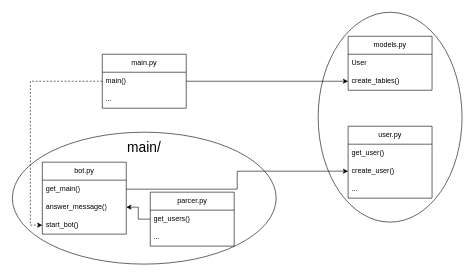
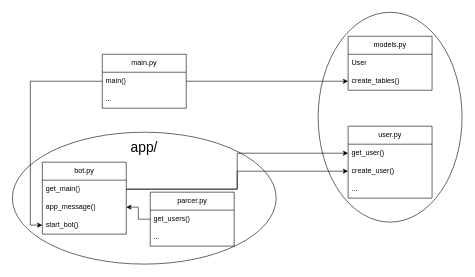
(30, 122) -> (30, 122)
(144, 147) -> (144, 147)
none -> (237, 153)
(78, 207) -> (72, 207)
